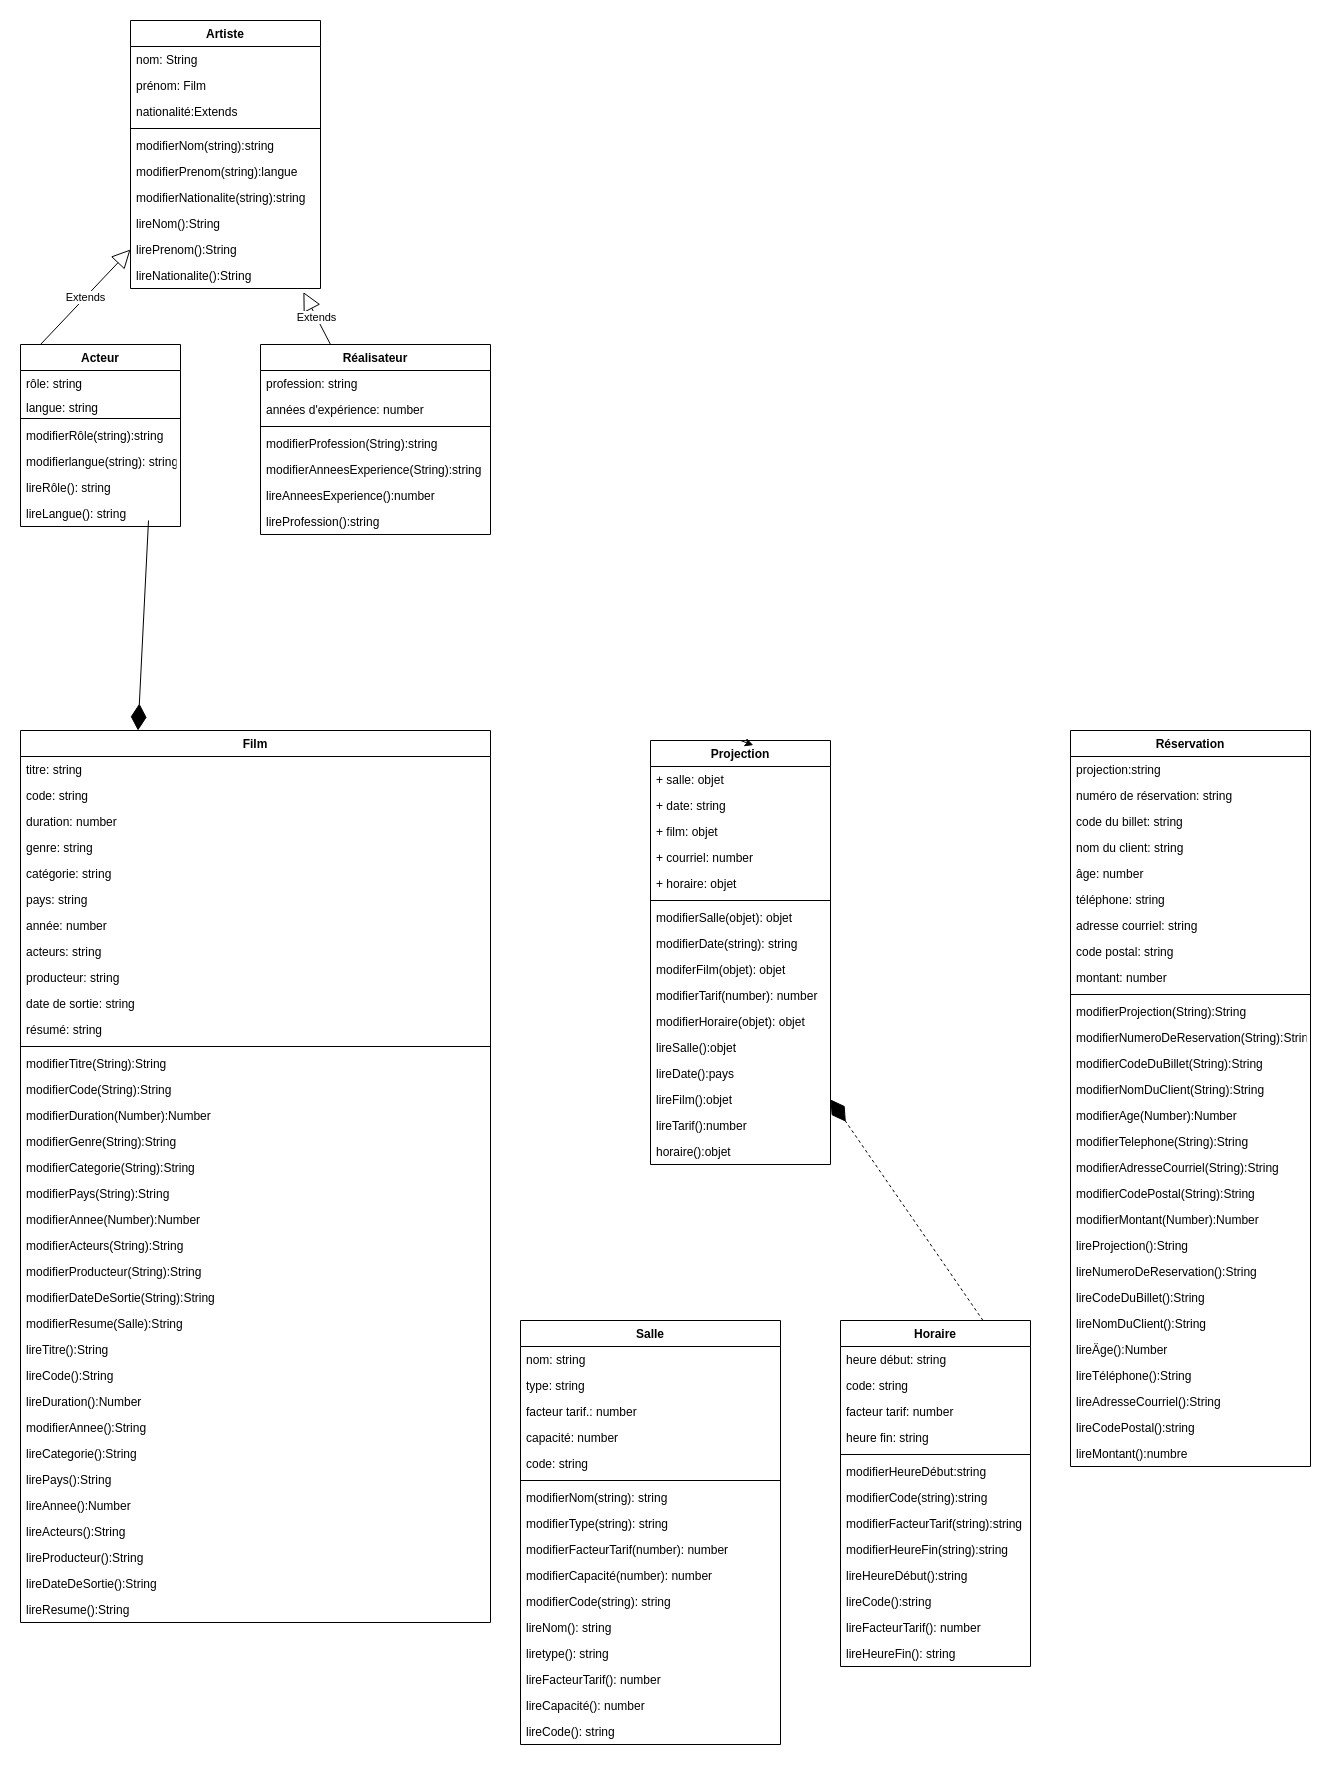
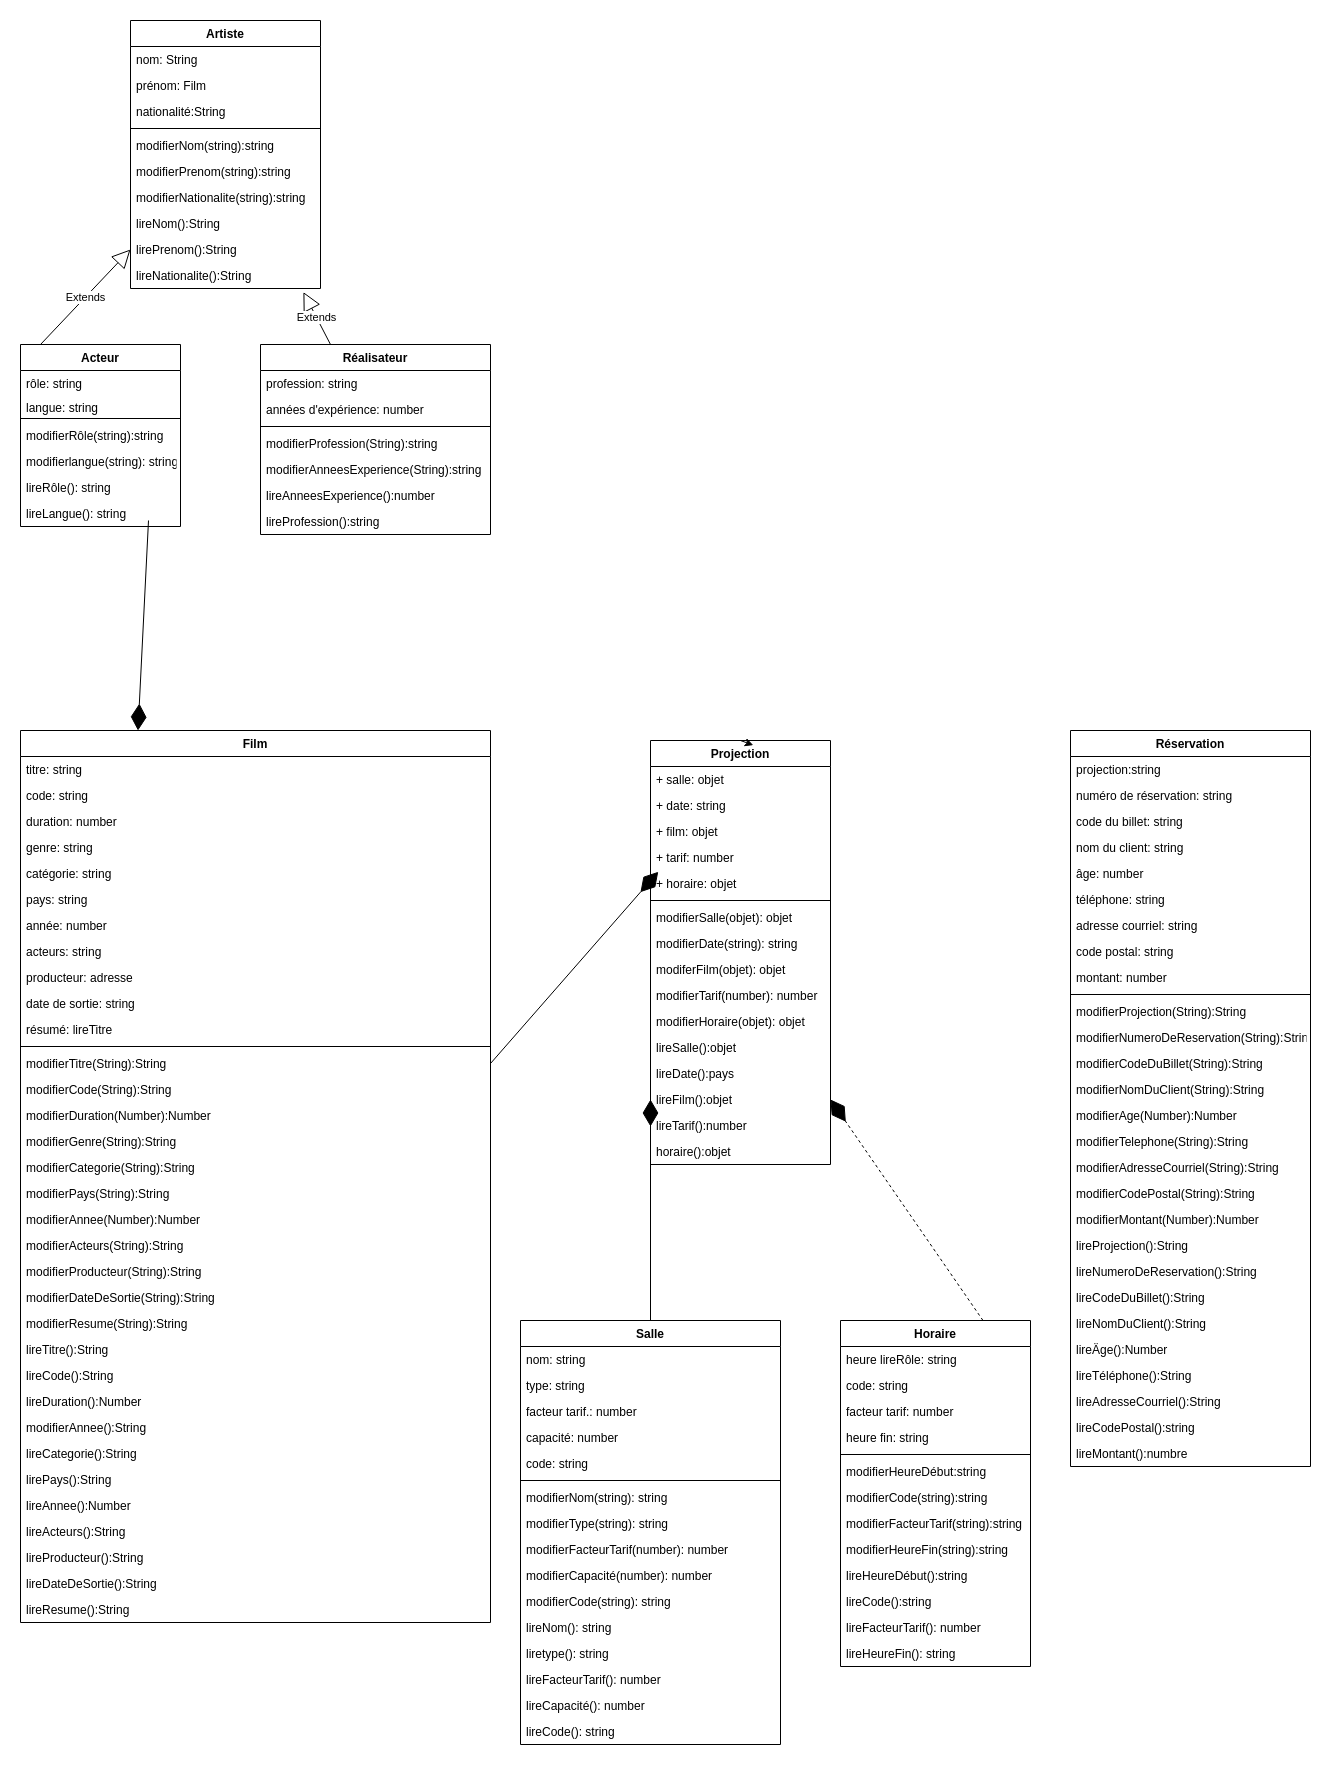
(194, 112) -> (189, 112)
(226, 172) -> (226, 172)
(709, 858) -> (700, 858)
none -> (566, 977)
(82, 978) -> (87, 978)
(68, 1030) -> (75, 1030)
none -> (651, 1243)
(111, 1324) -> (116, 1324)
(904, 1360) -> (909, 1360)
